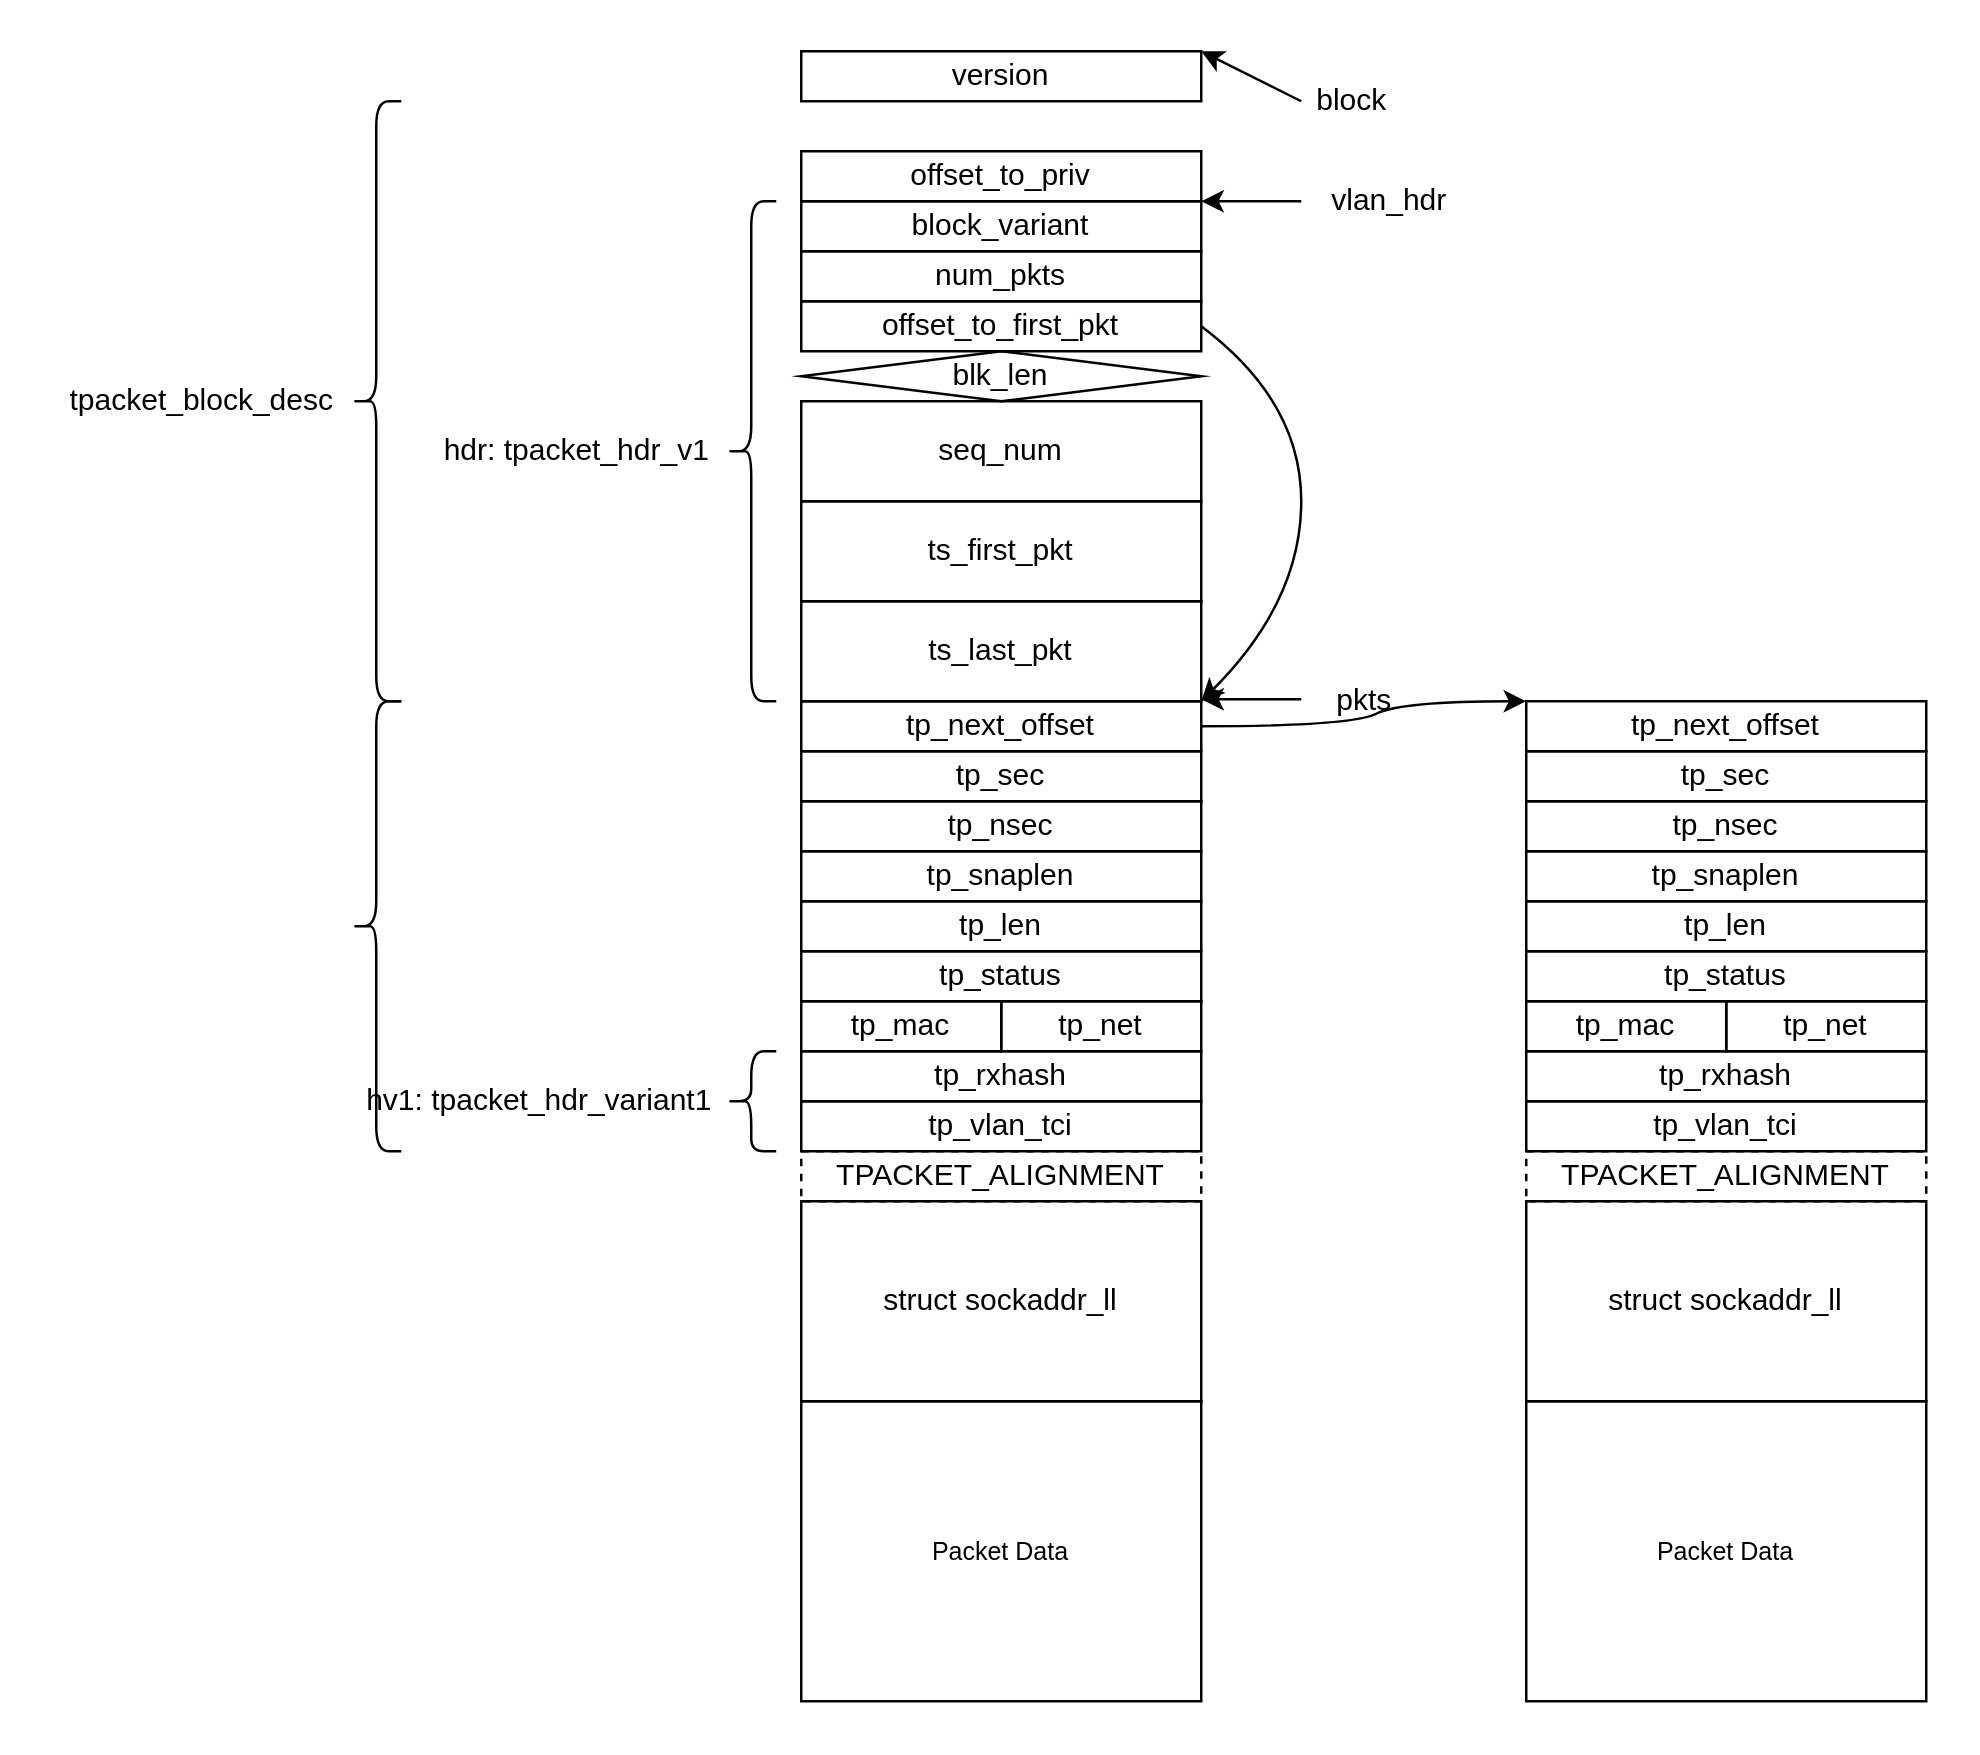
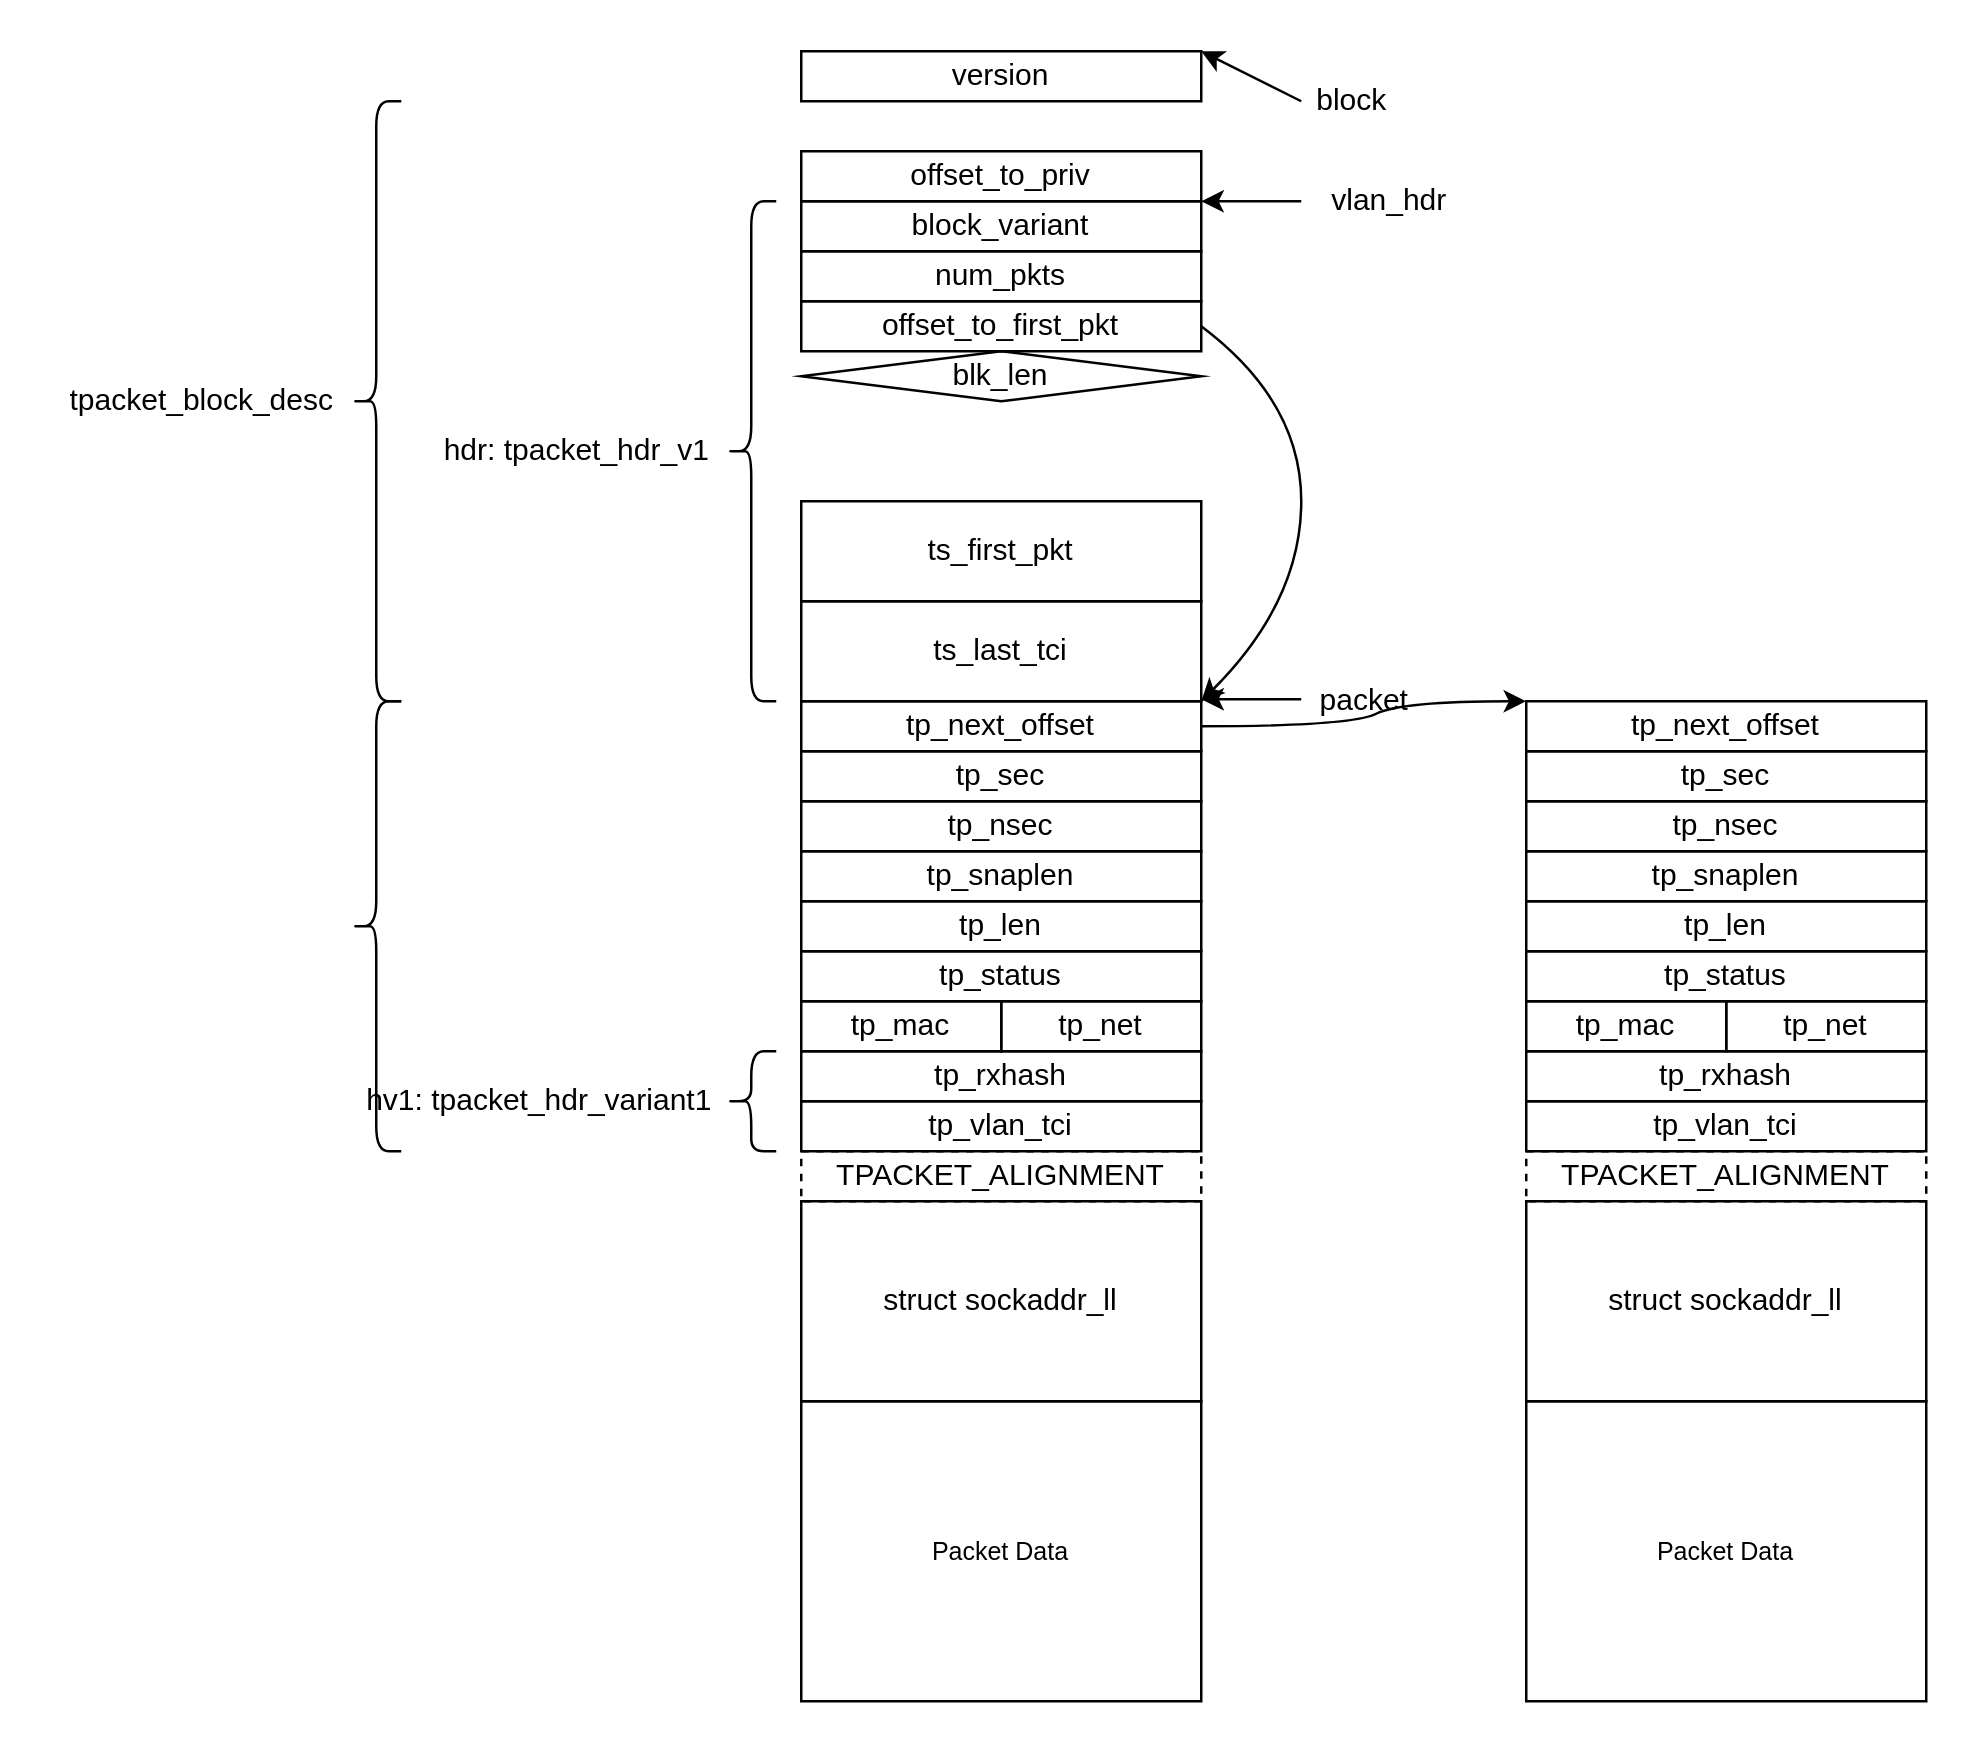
(1001, 451) -> none
(1001, 651) -> (1001, 651)
(1365, 701) -> (1365, 701)
